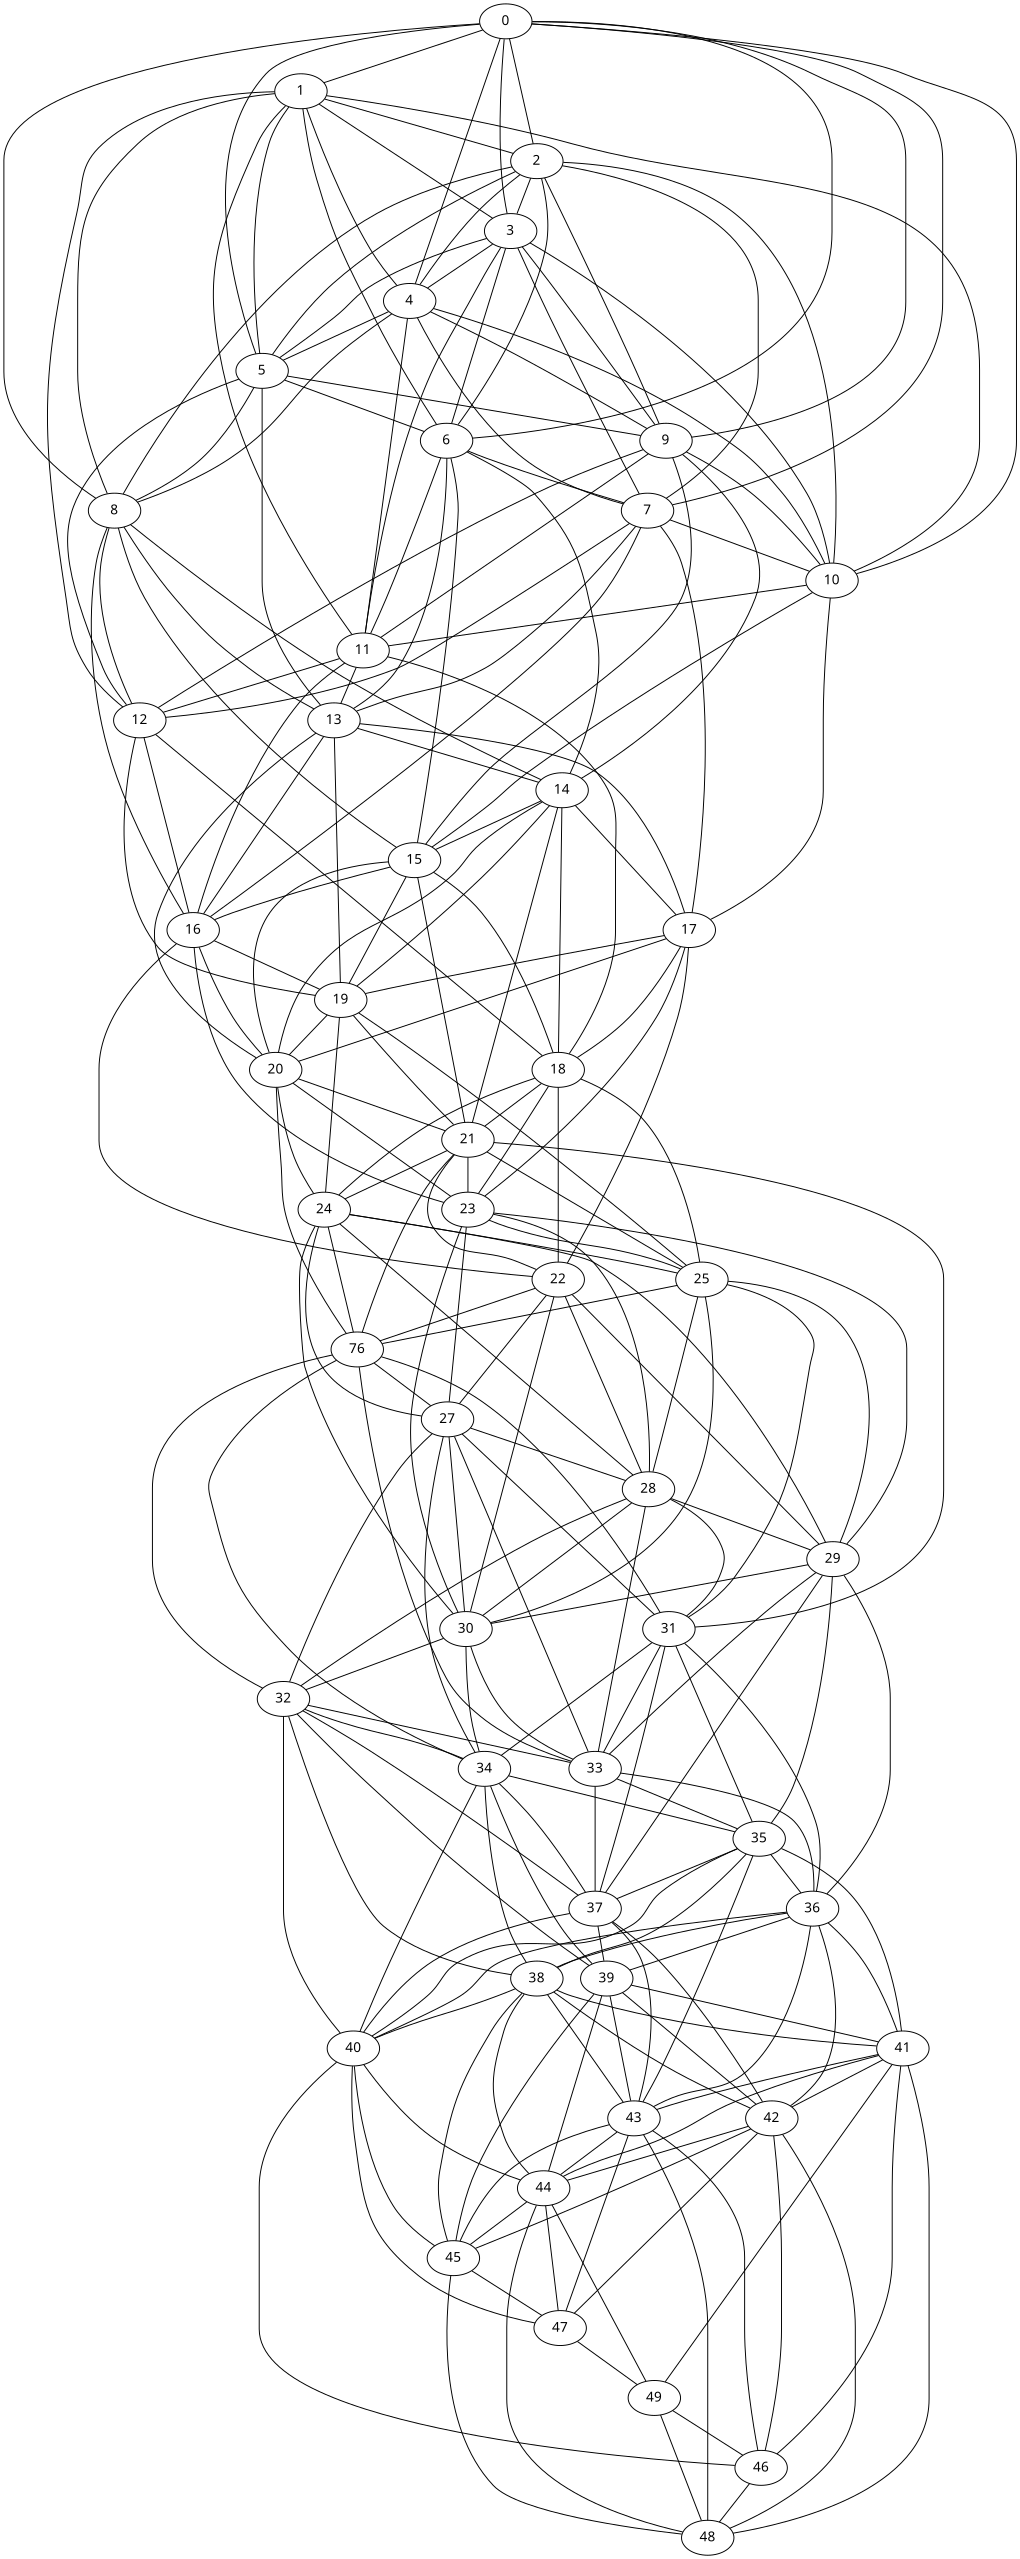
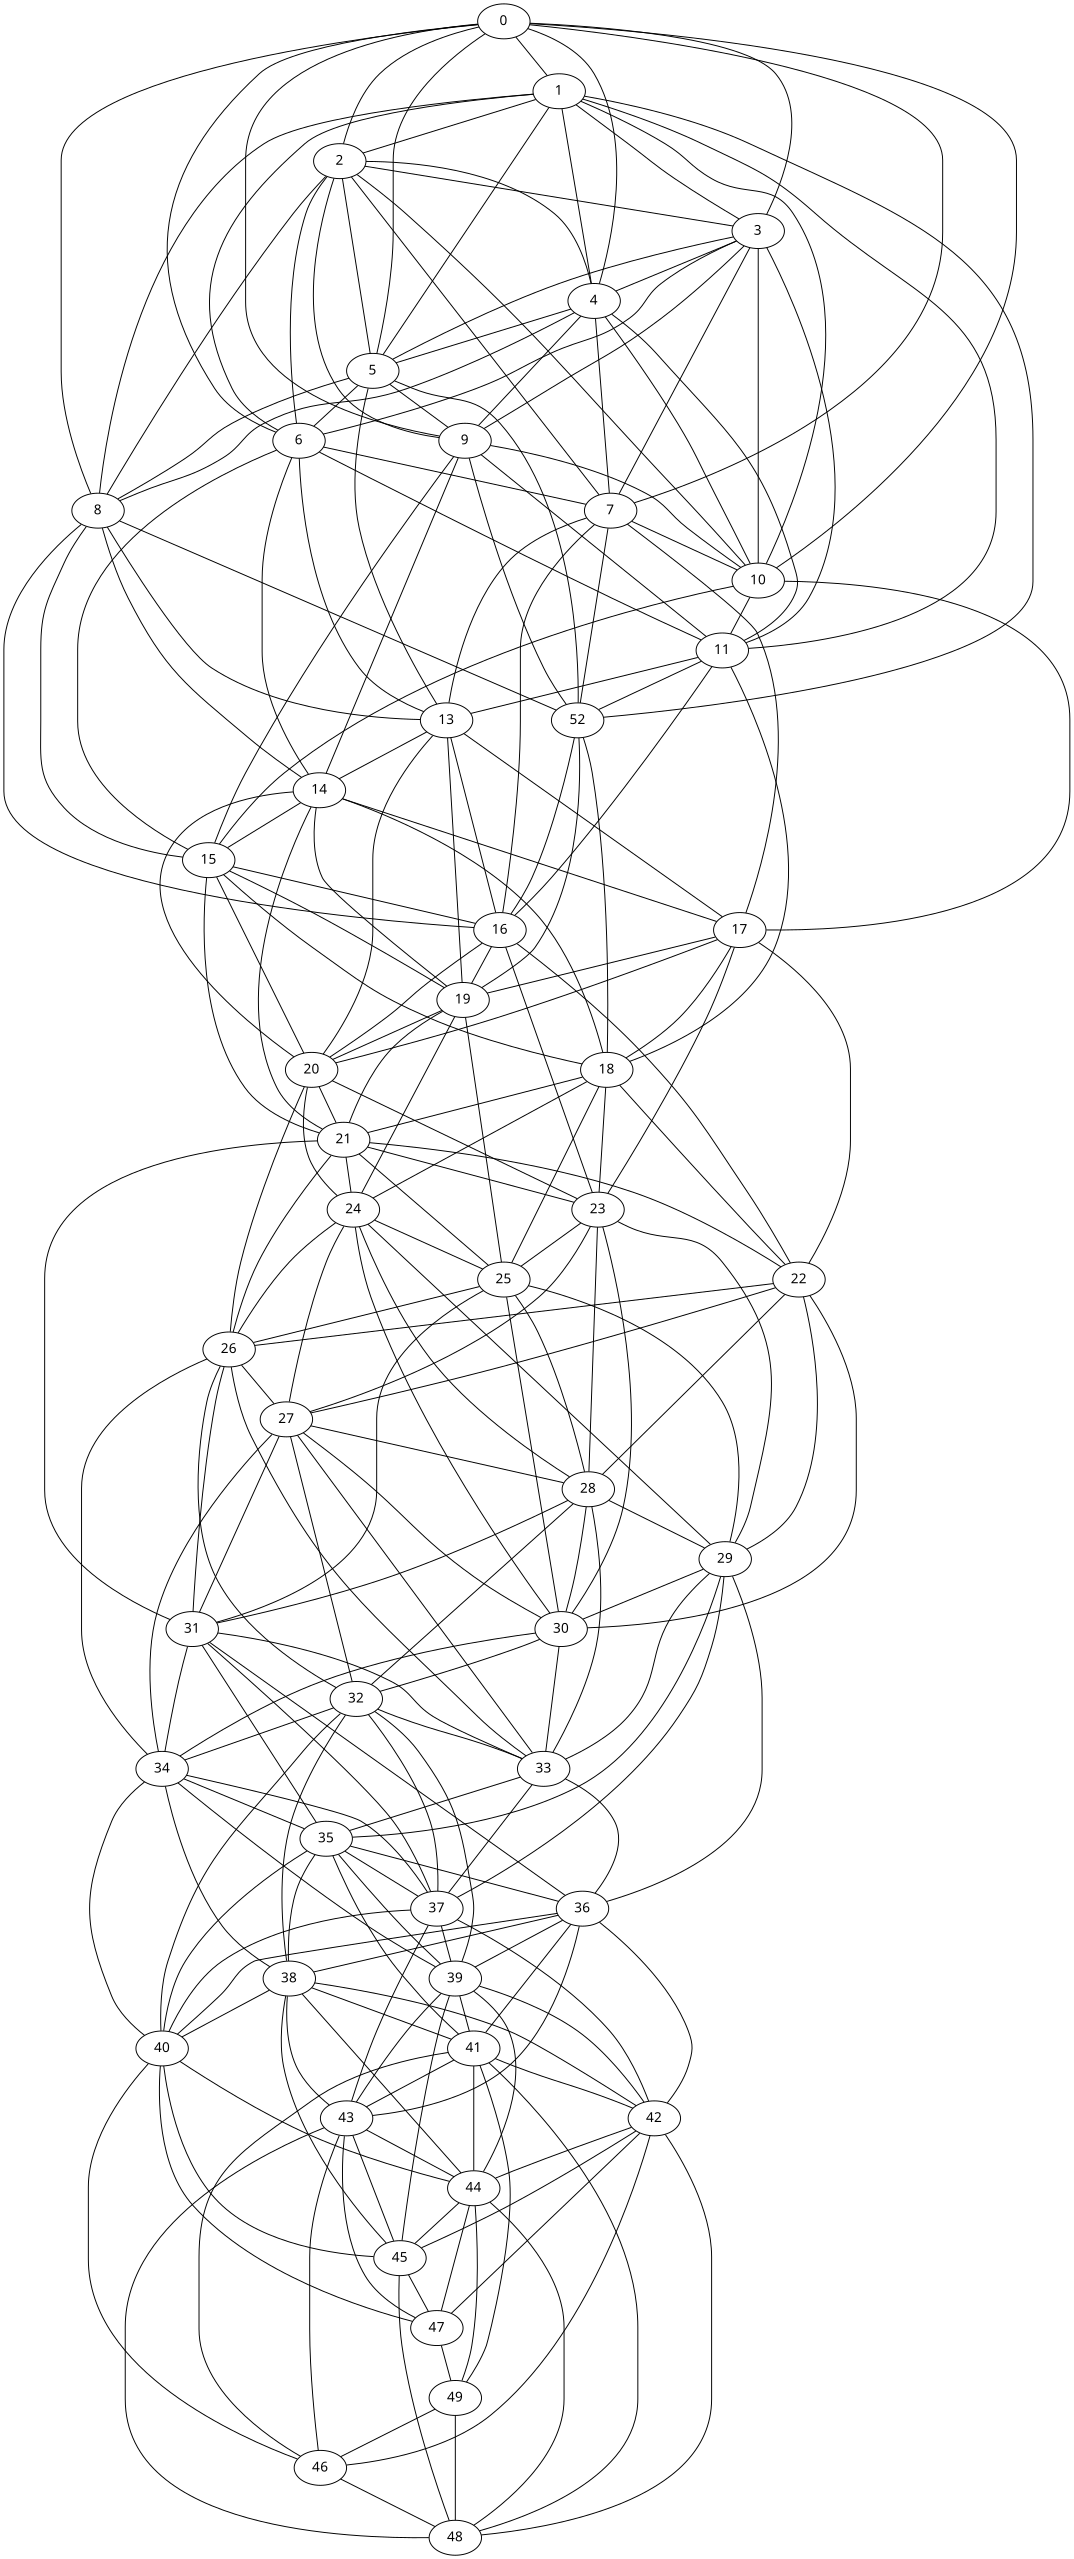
(140, 720) -> (578, 720)
(357, 1349) -> (229, 1349)
(701, 1980) -> (383, 1905)
